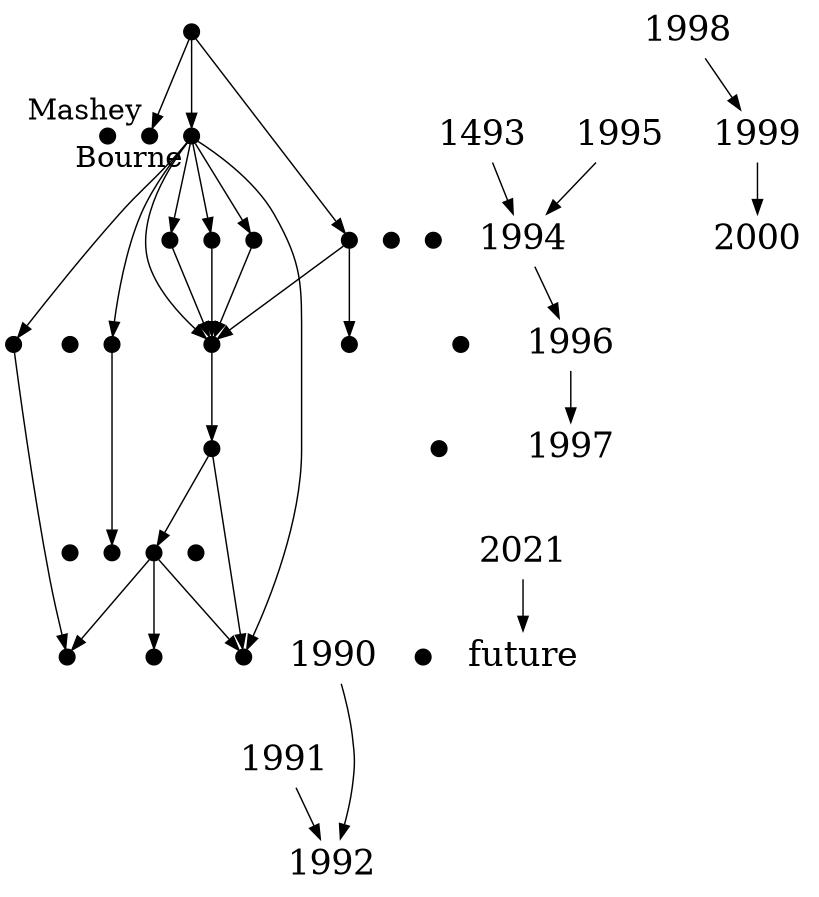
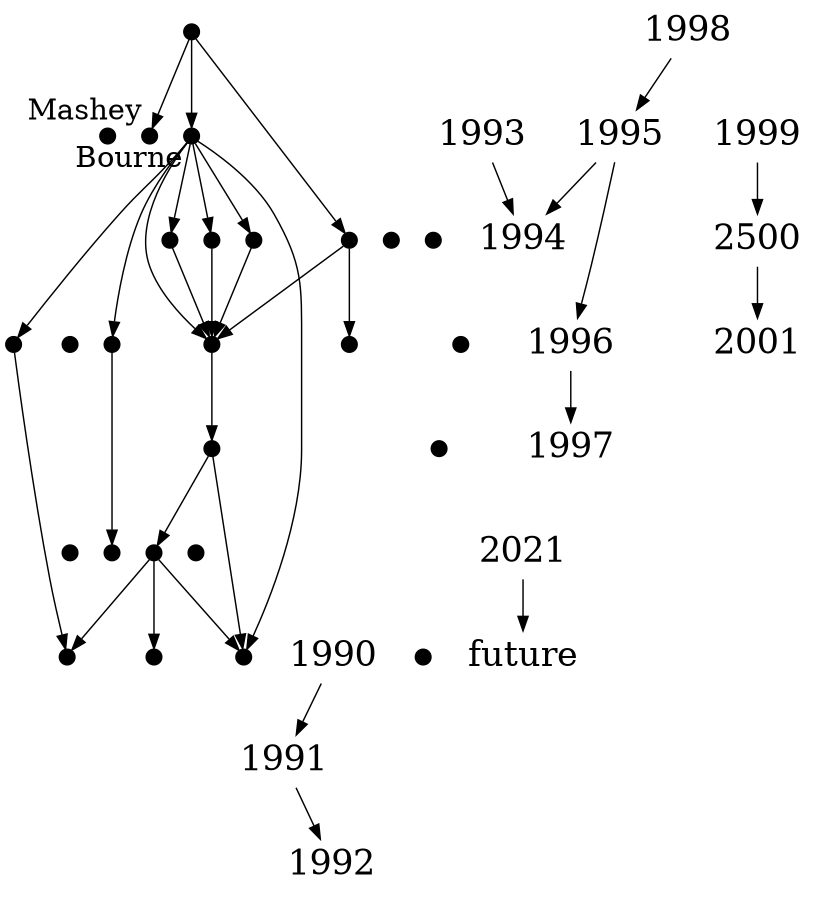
(719, 78) -> (658, 78)
(483, 136) -> (483, 136)
(757, 240) -> (757, 240)
(544, 286) -> (599, 233)
none -> (757, 344)
(354, 754) -> (312, 703)
